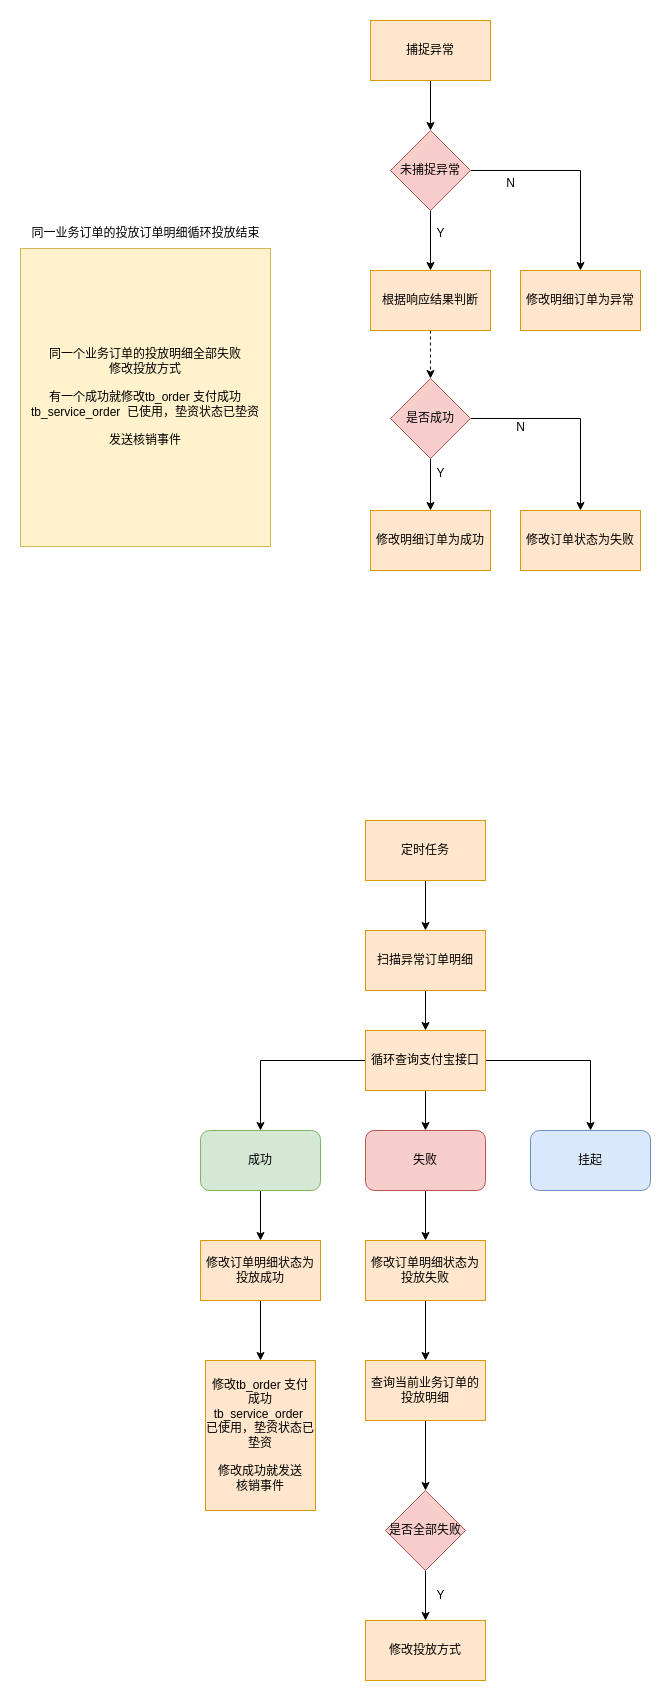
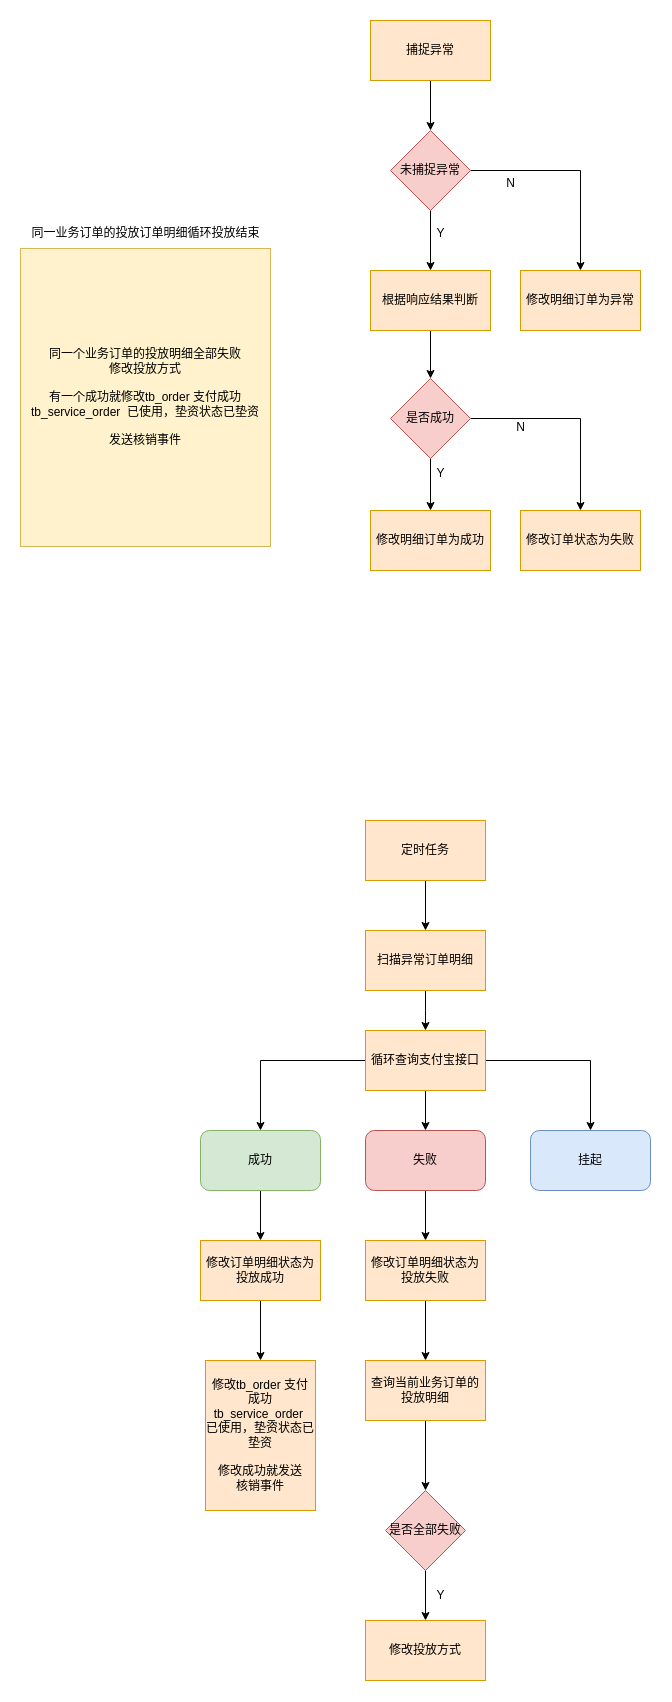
(431, 352) -> (431, 352)
